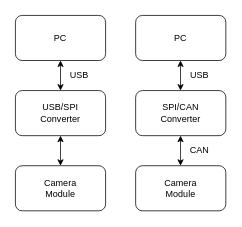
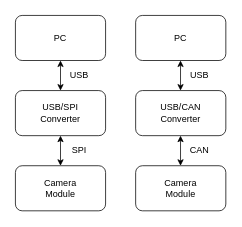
(180, 113) -> (180, 113)
none -> (79, 150)
